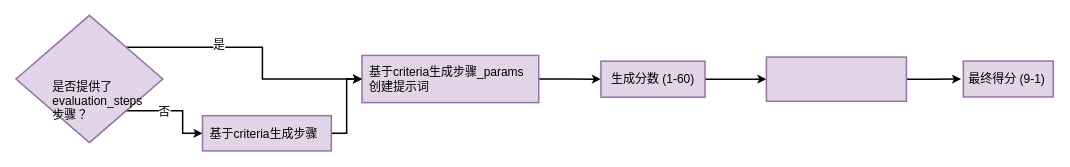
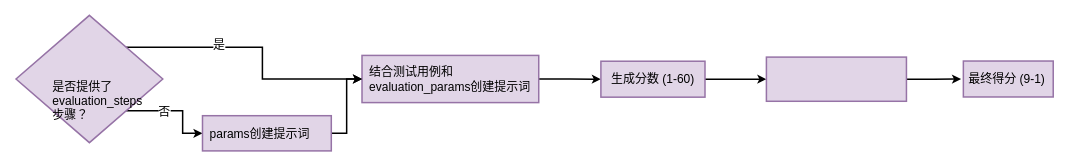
(451, 80) -> (451, 80)
(254, 134) -> (247, 134)
